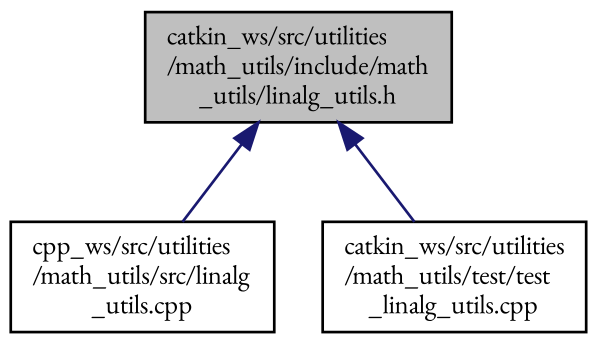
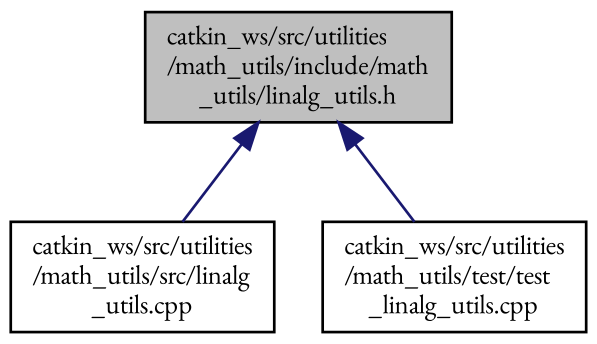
(143, 277) -> (143, 277)
